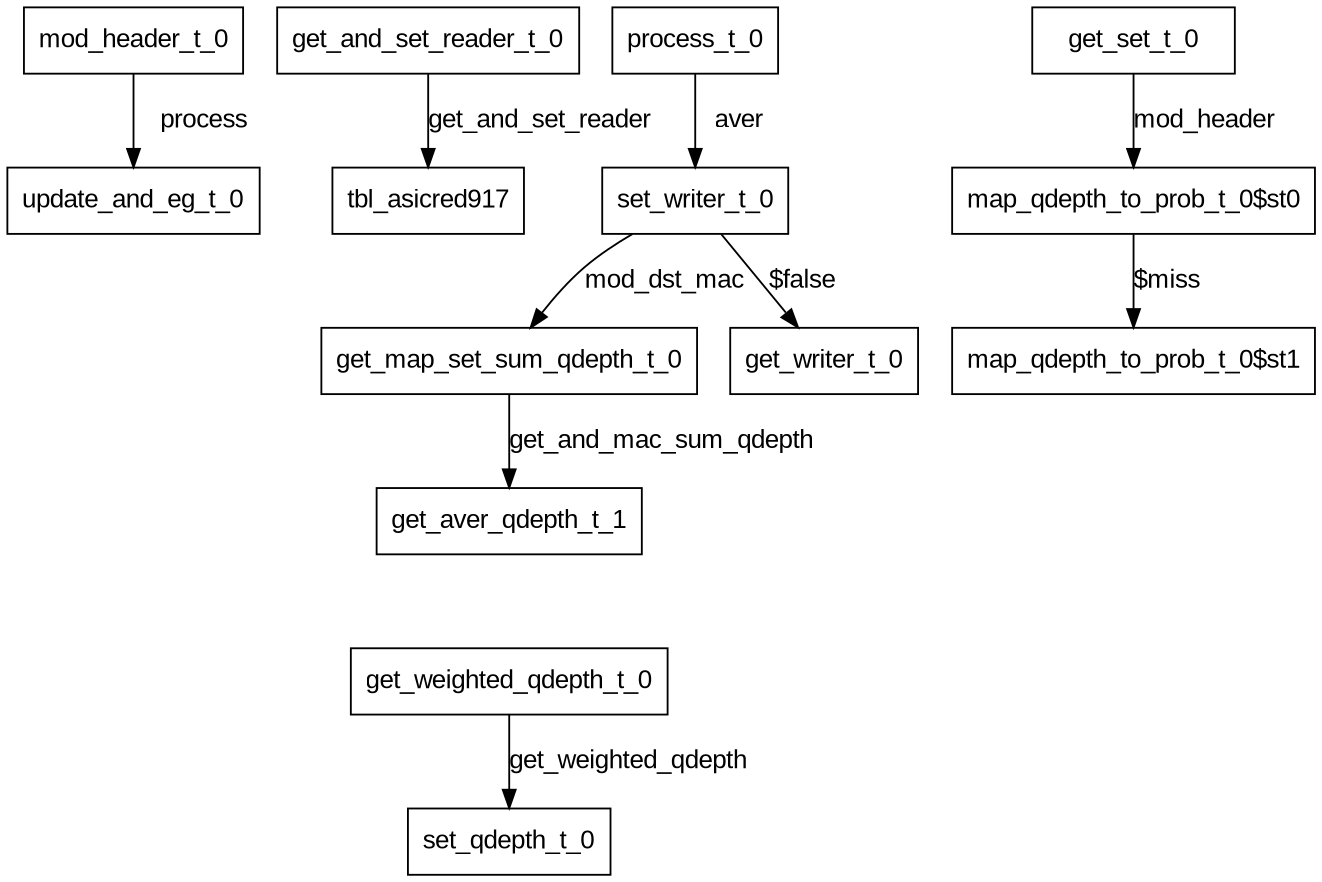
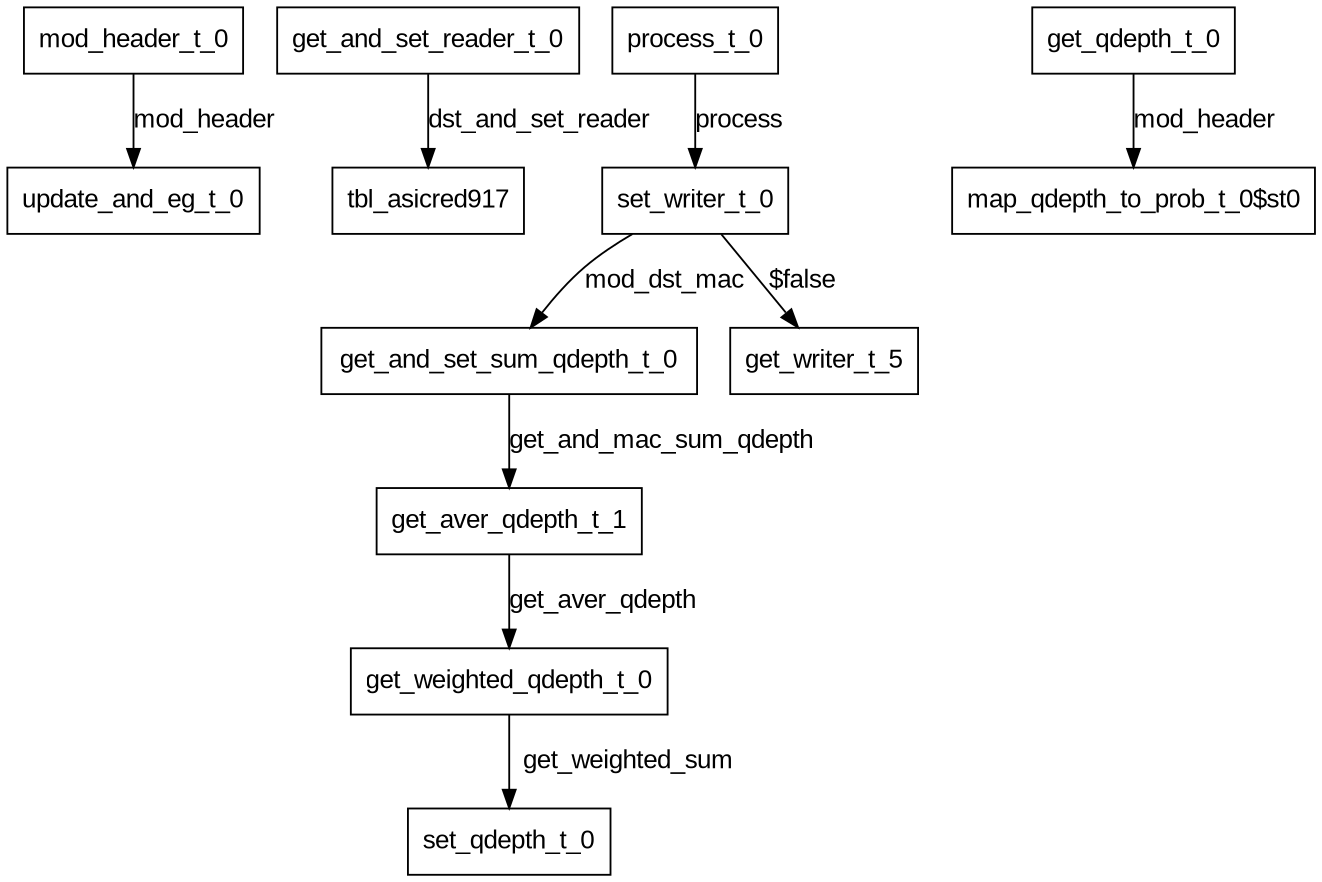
(1134, 41) -> (1134, 41)
(204, 121) -> (204, 121)
(540, 121) -> (540, 121)
(739, 121) -> (739, 121)
(509, 361) -> (509, 361)
(824, 361) -> (824, 361)
(1134, 361) -> none
none -> (509, 592)
(629, 762) -> (629, 762)
